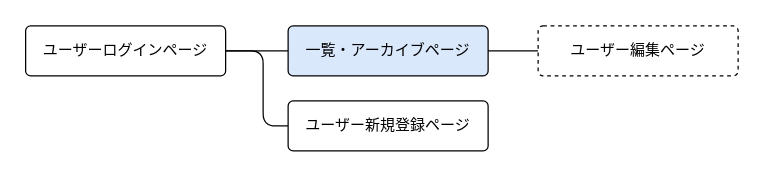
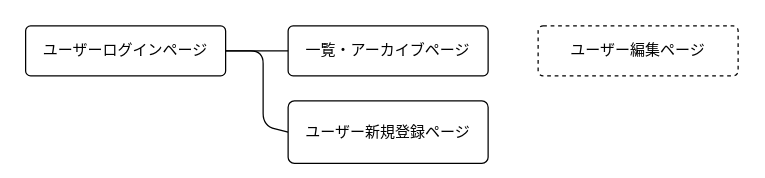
(388, 51) -> (388, 51)
(513, 51) -> none
(388, 126) -> (388, 132)
